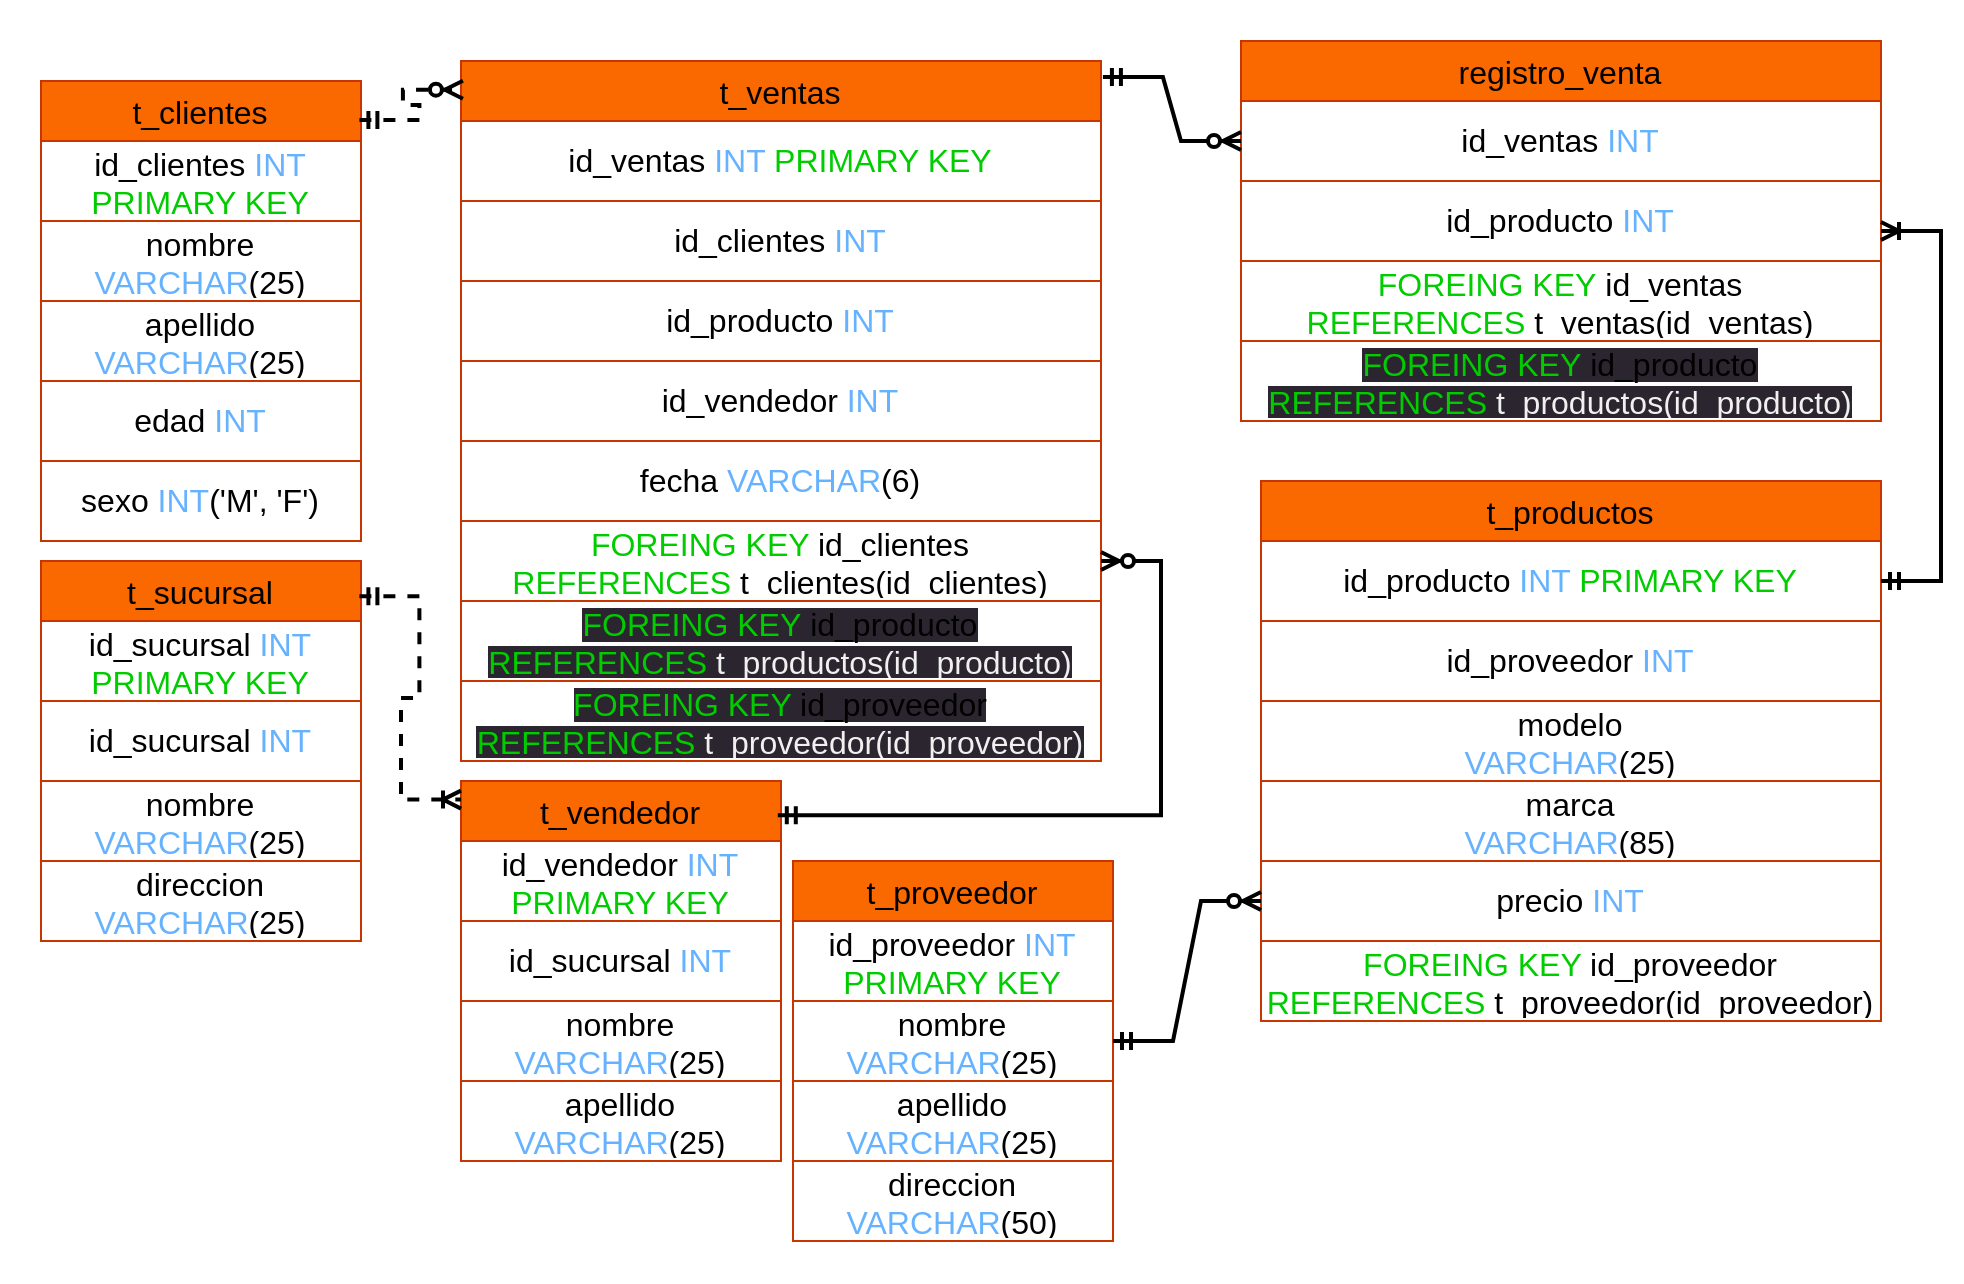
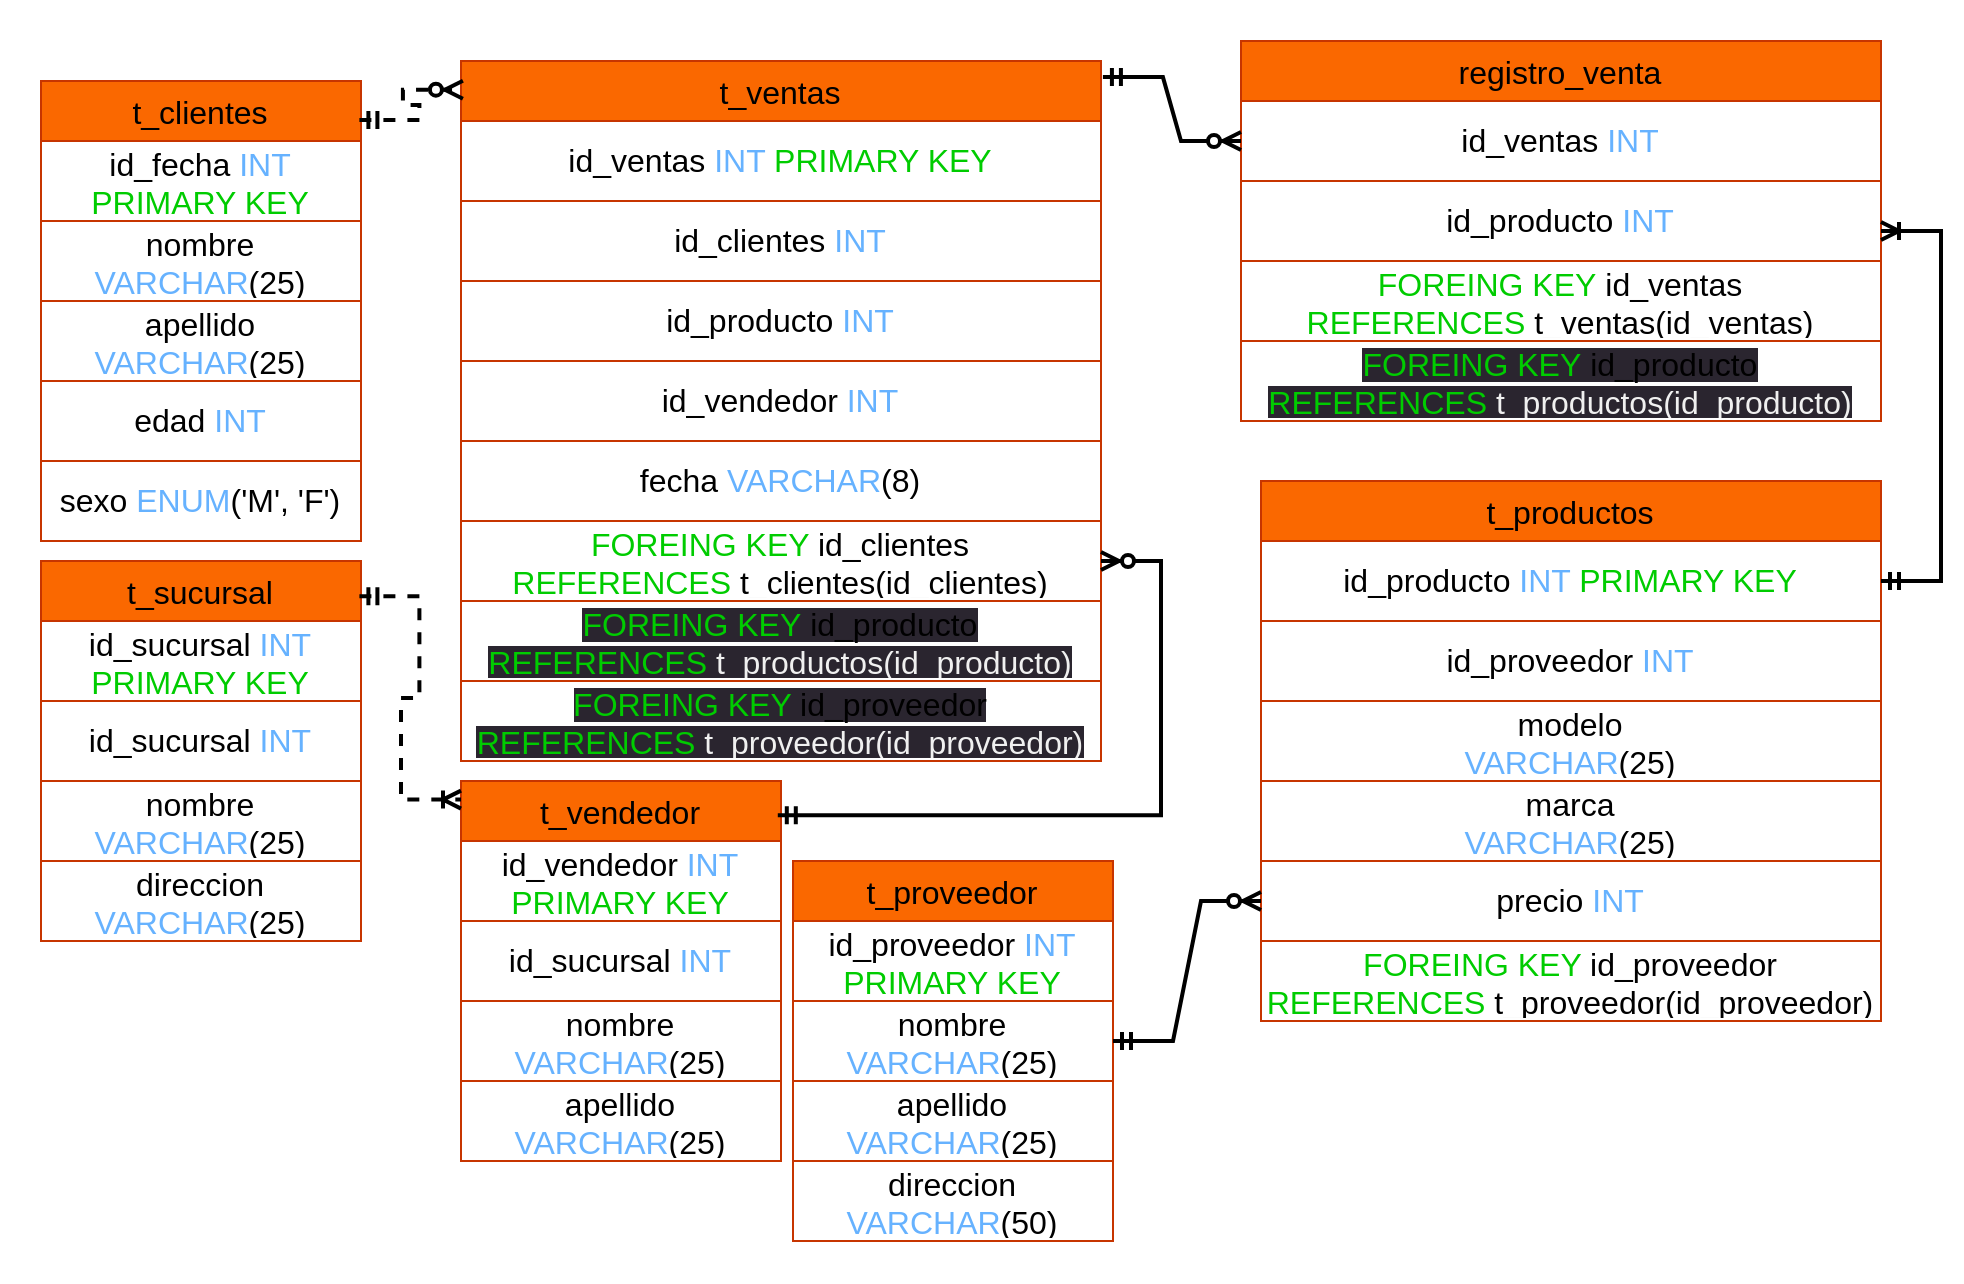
(201, 181) -> (201, 181)
(781, 481) -> (781, 481)
(201, 501) -> (201, 501)
(1571, 821) -> (1571, 821)
